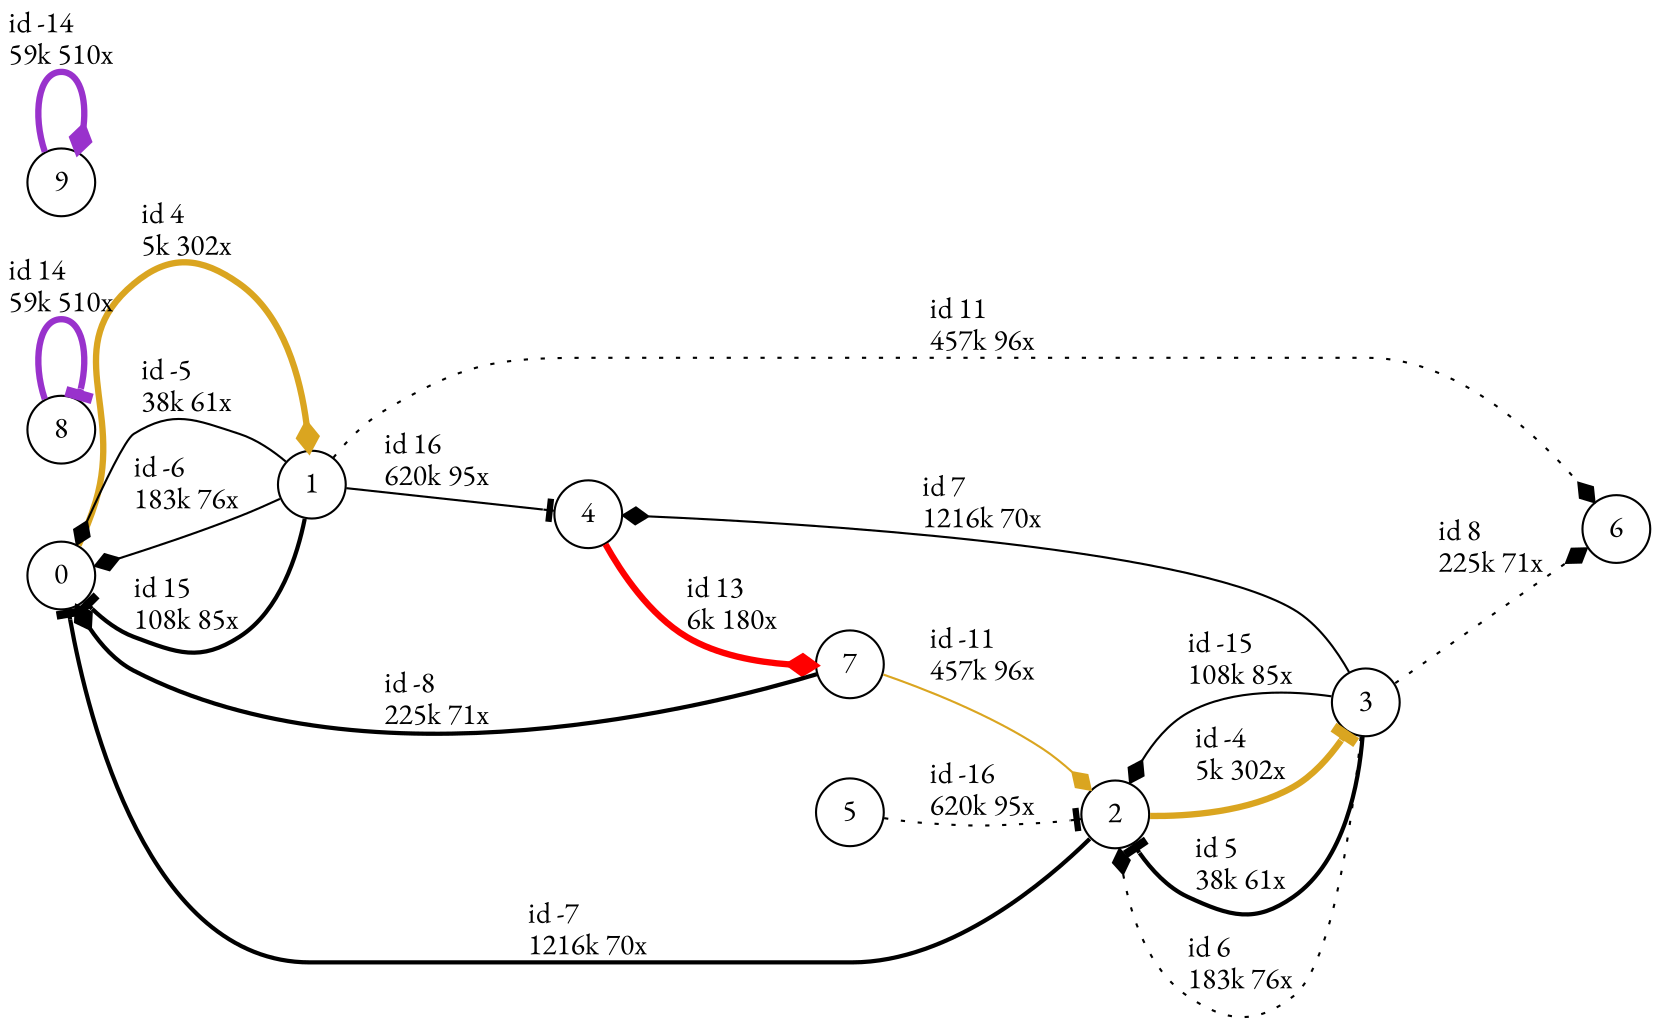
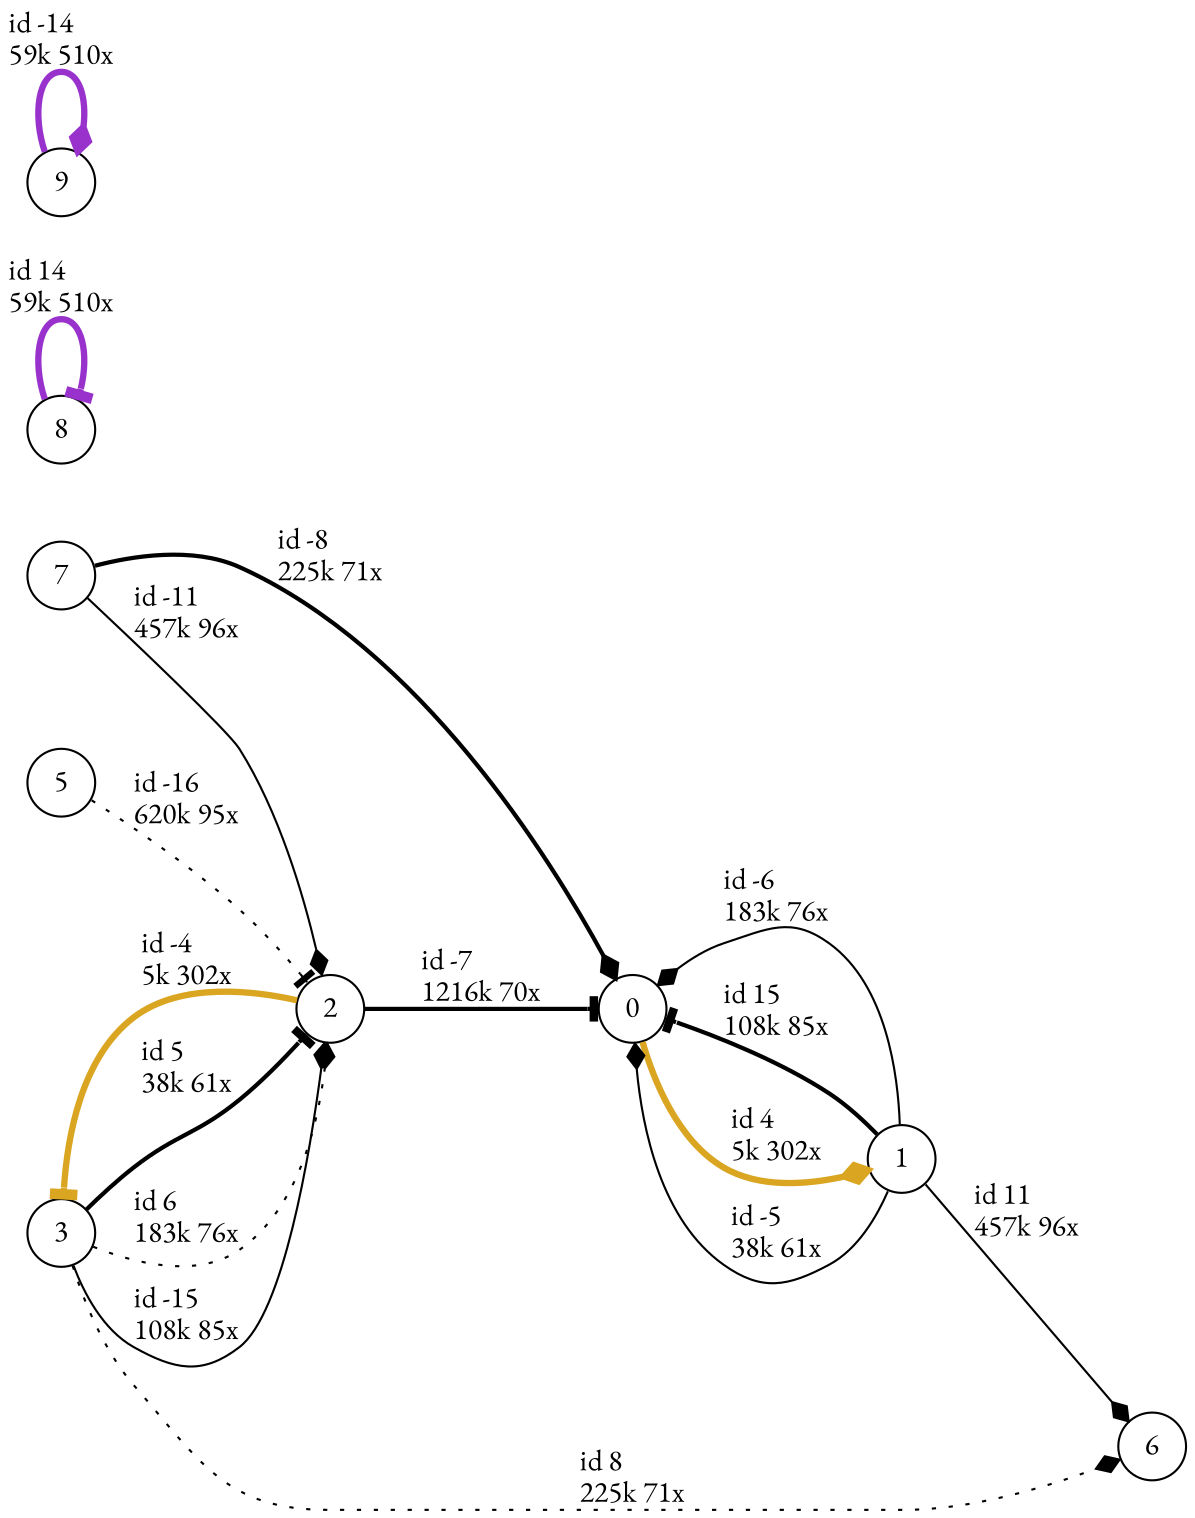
(962, 358) -> (1019, 1293)
(588, 514) -> none
(982, 715) -> (240, 749)
